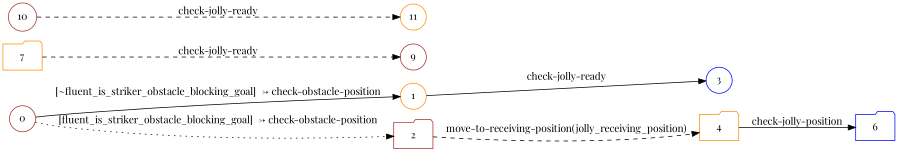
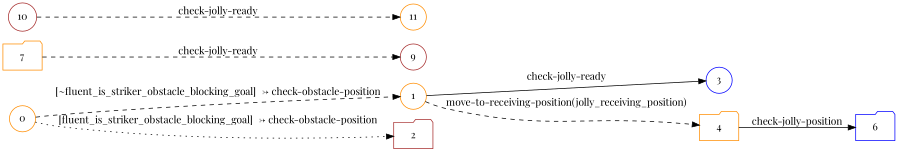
(214, 105) -> (214, 105)
(23, 119) -> (23, 119)
(563, 141) -> (558, 121)
